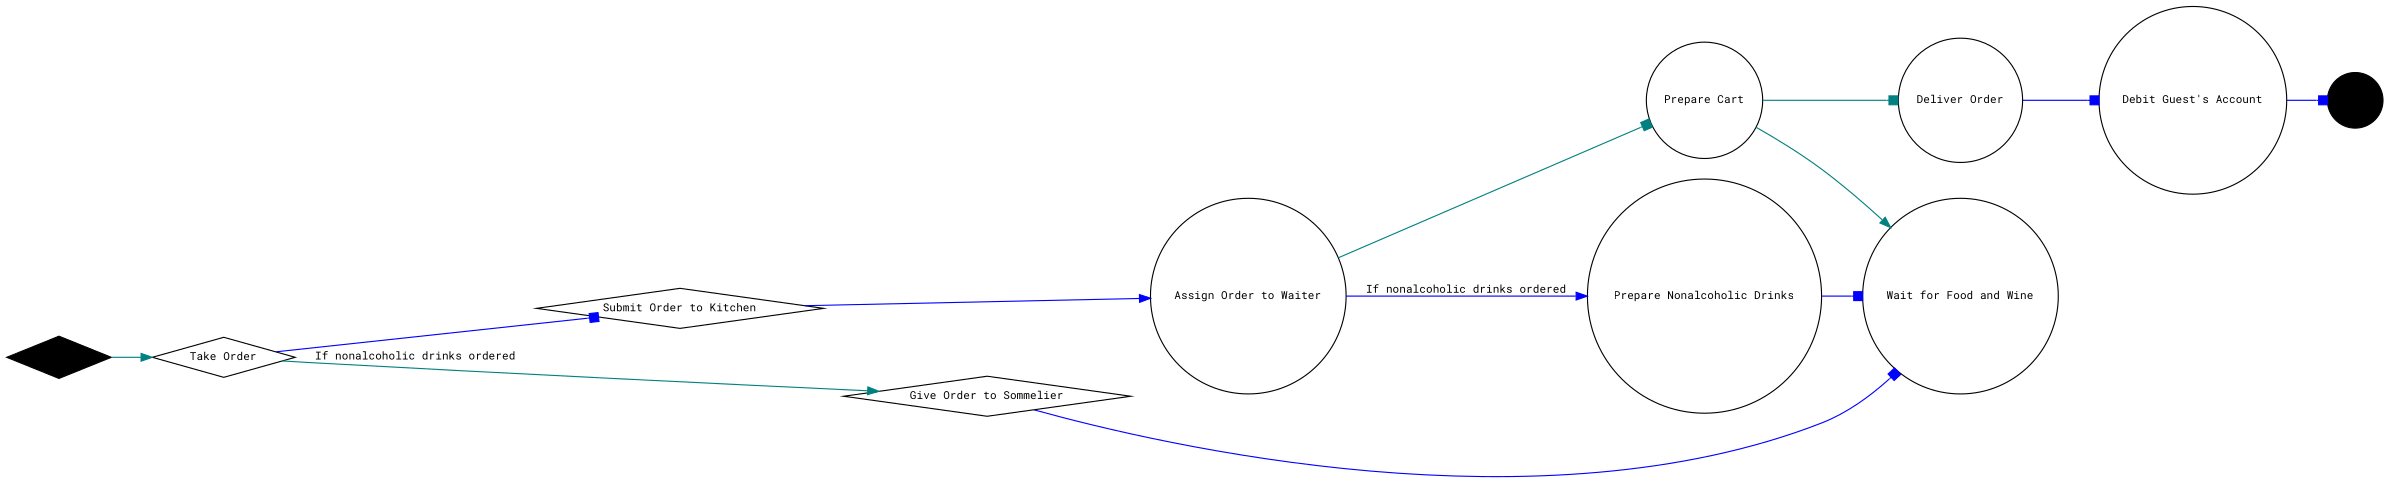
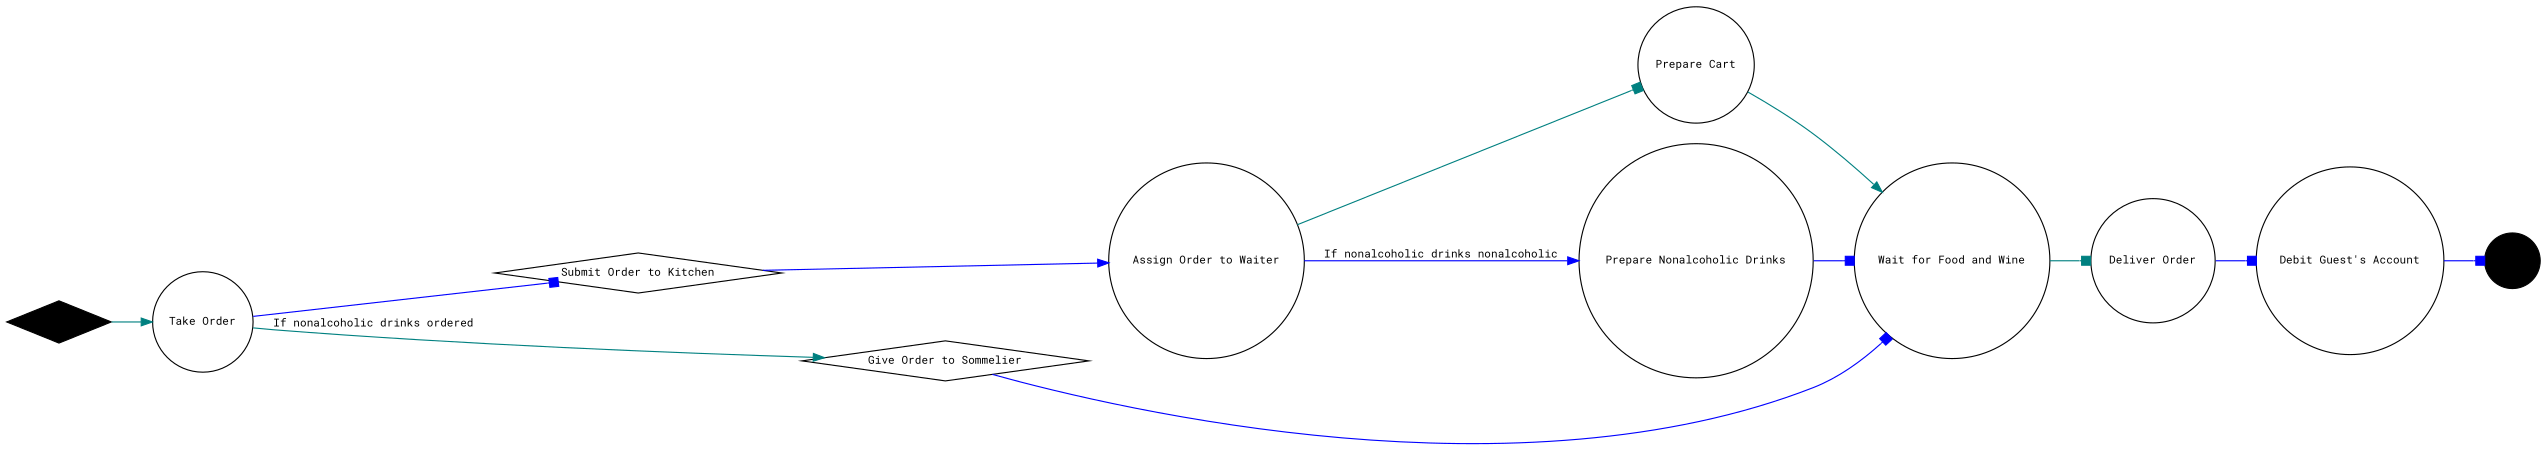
(1825, 100) -> (2065, 261)
(1467, 290) -> (1441, 255)
(224, 357) -> (203, 322)
